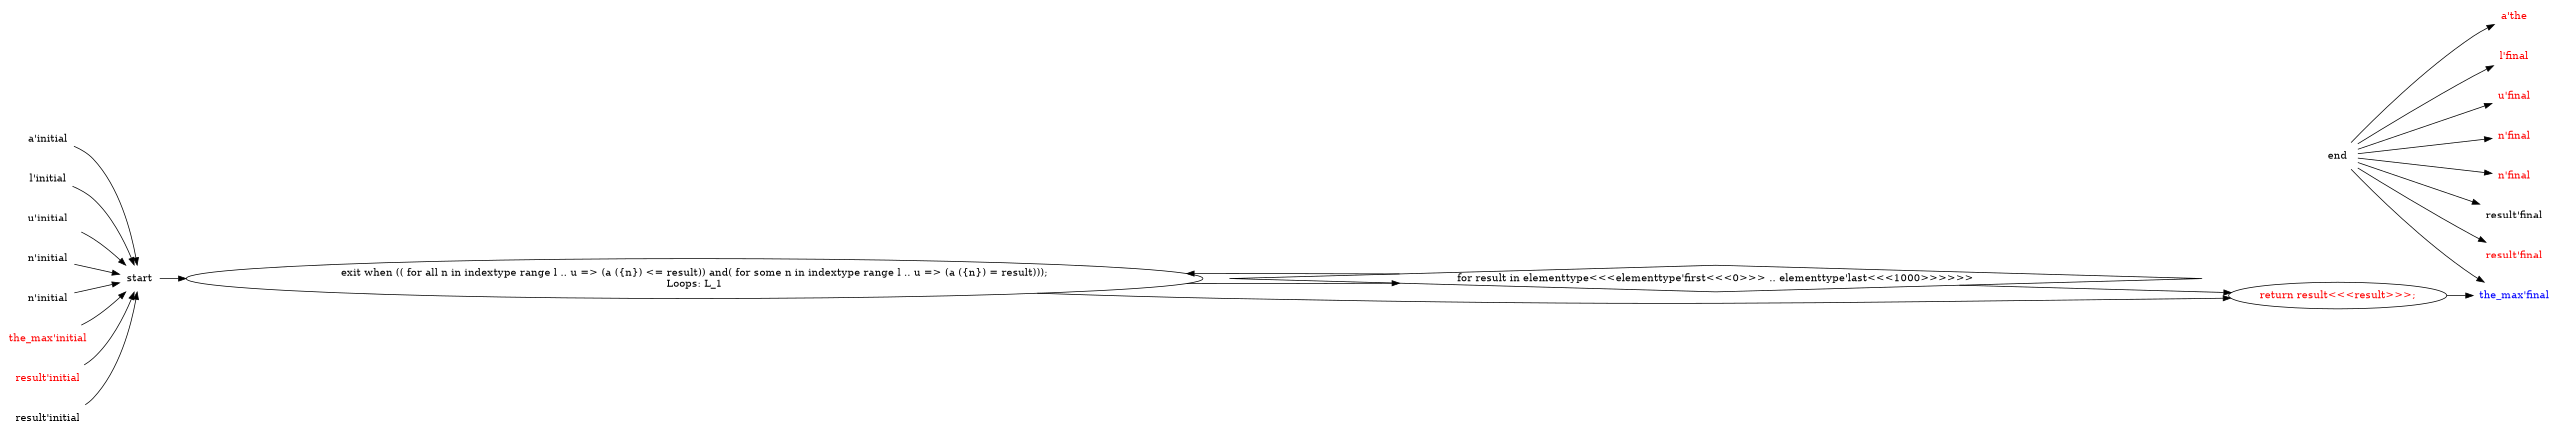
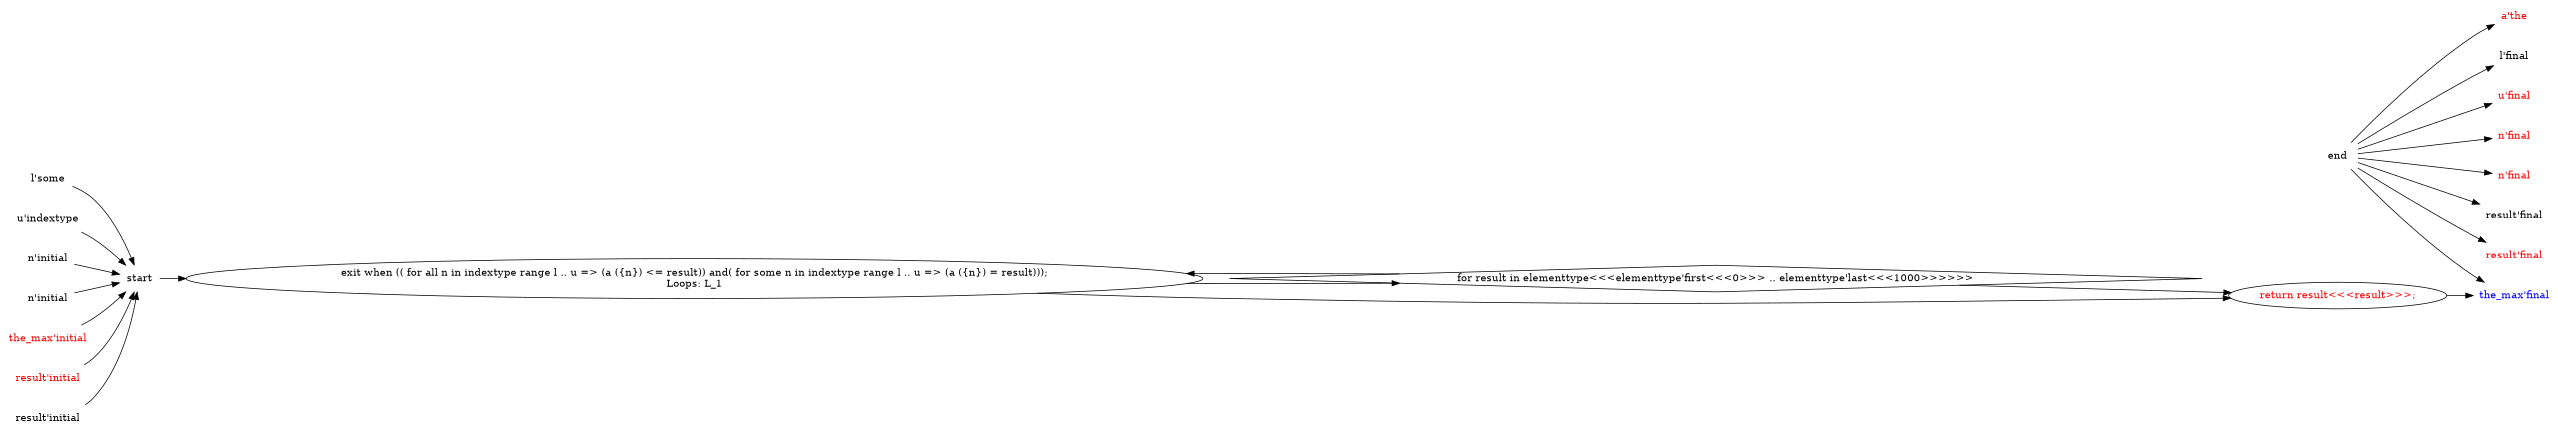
(2514, 56) -> (2514, 56)
(48, 139) -> none
(48, 179) -> (48, 179)
(48, 219) -> (48, 219)
